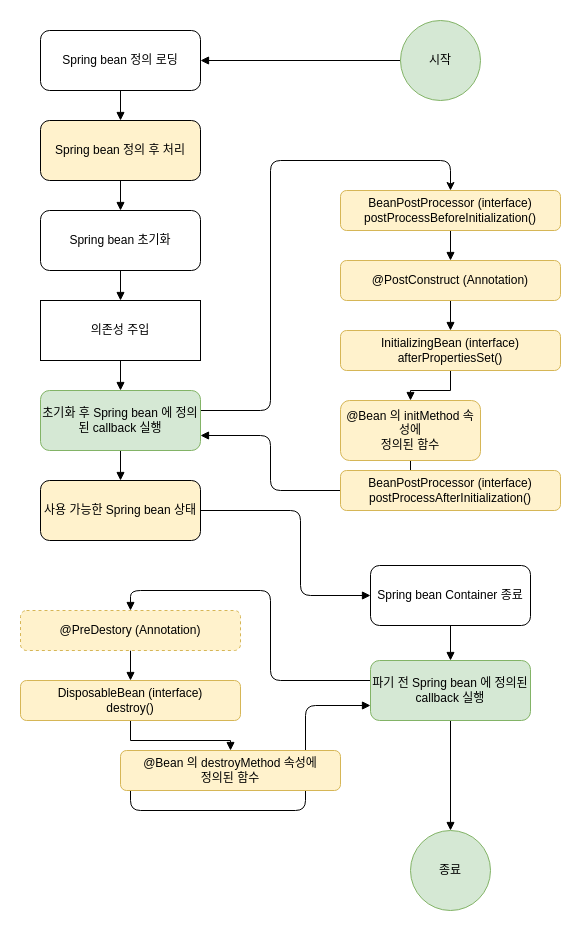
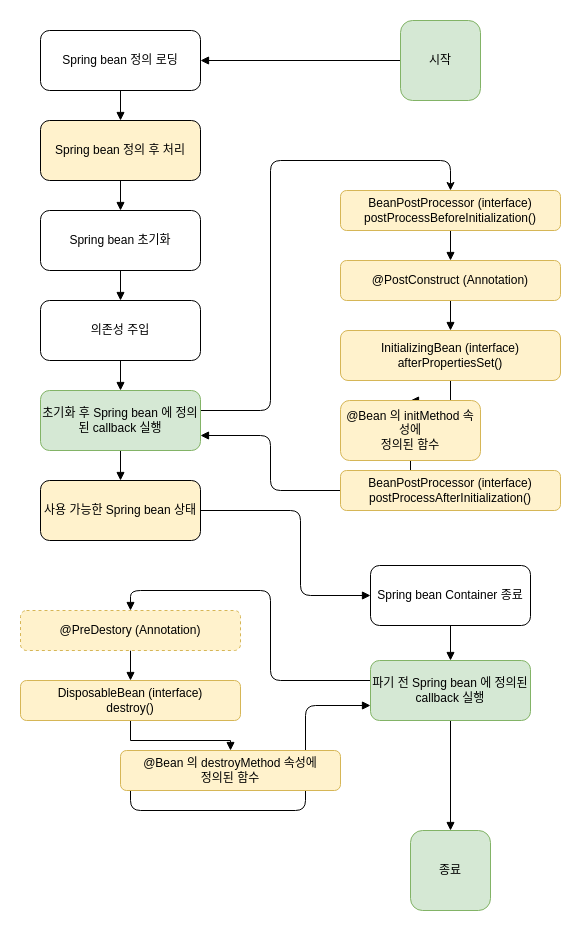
(441, 61) -> (441, 61)
(121, 331) -> (121, 331)
(451, 351) -> (451, 356)
(451, 871) -> (451, 871)
